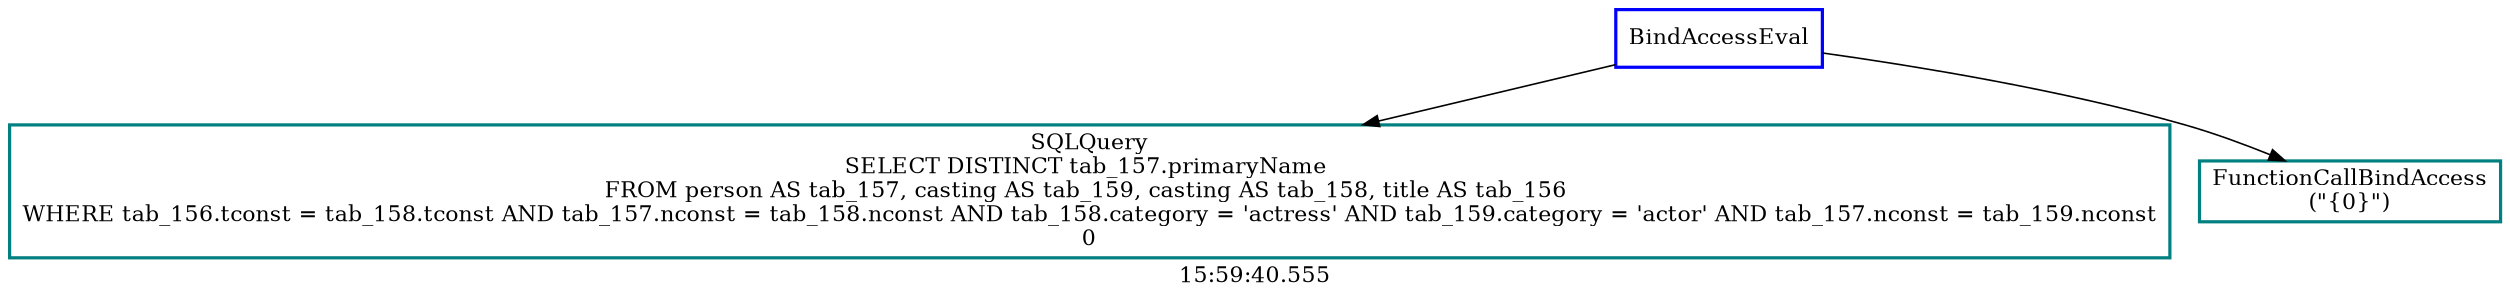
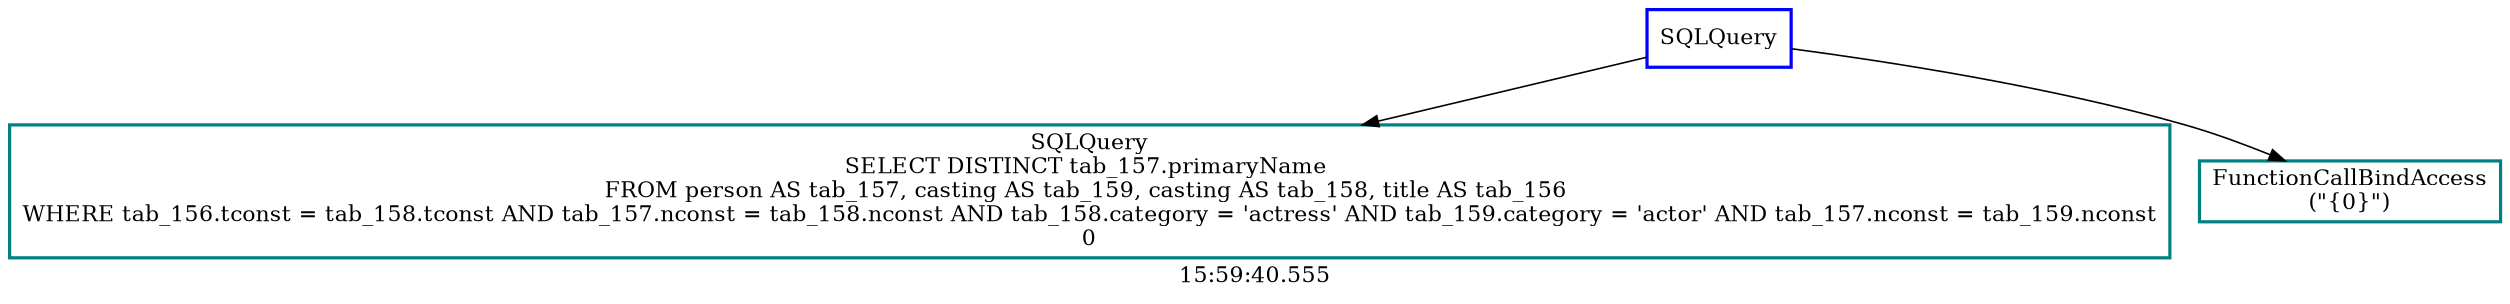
(1719, 38) -> (1719, 38)
